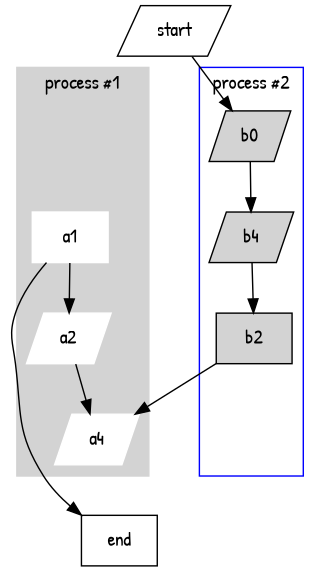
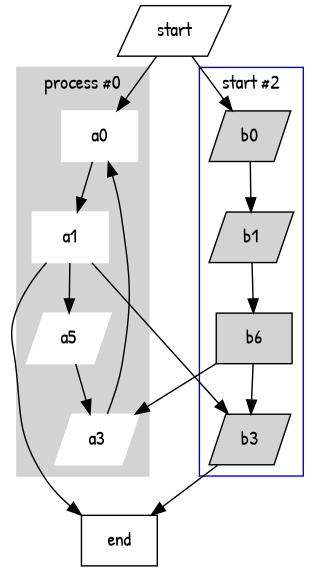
(83, 84) -> (83, 84)
(251, 84) -> (251, 84)
none -> (100, 136)
(251, 237) -> (251, 237)
(69, 338) -> (69, 338)
(254, 338) -> (254, 338)
(97, 440) -> (97, 440)
none -> (250, 440)
